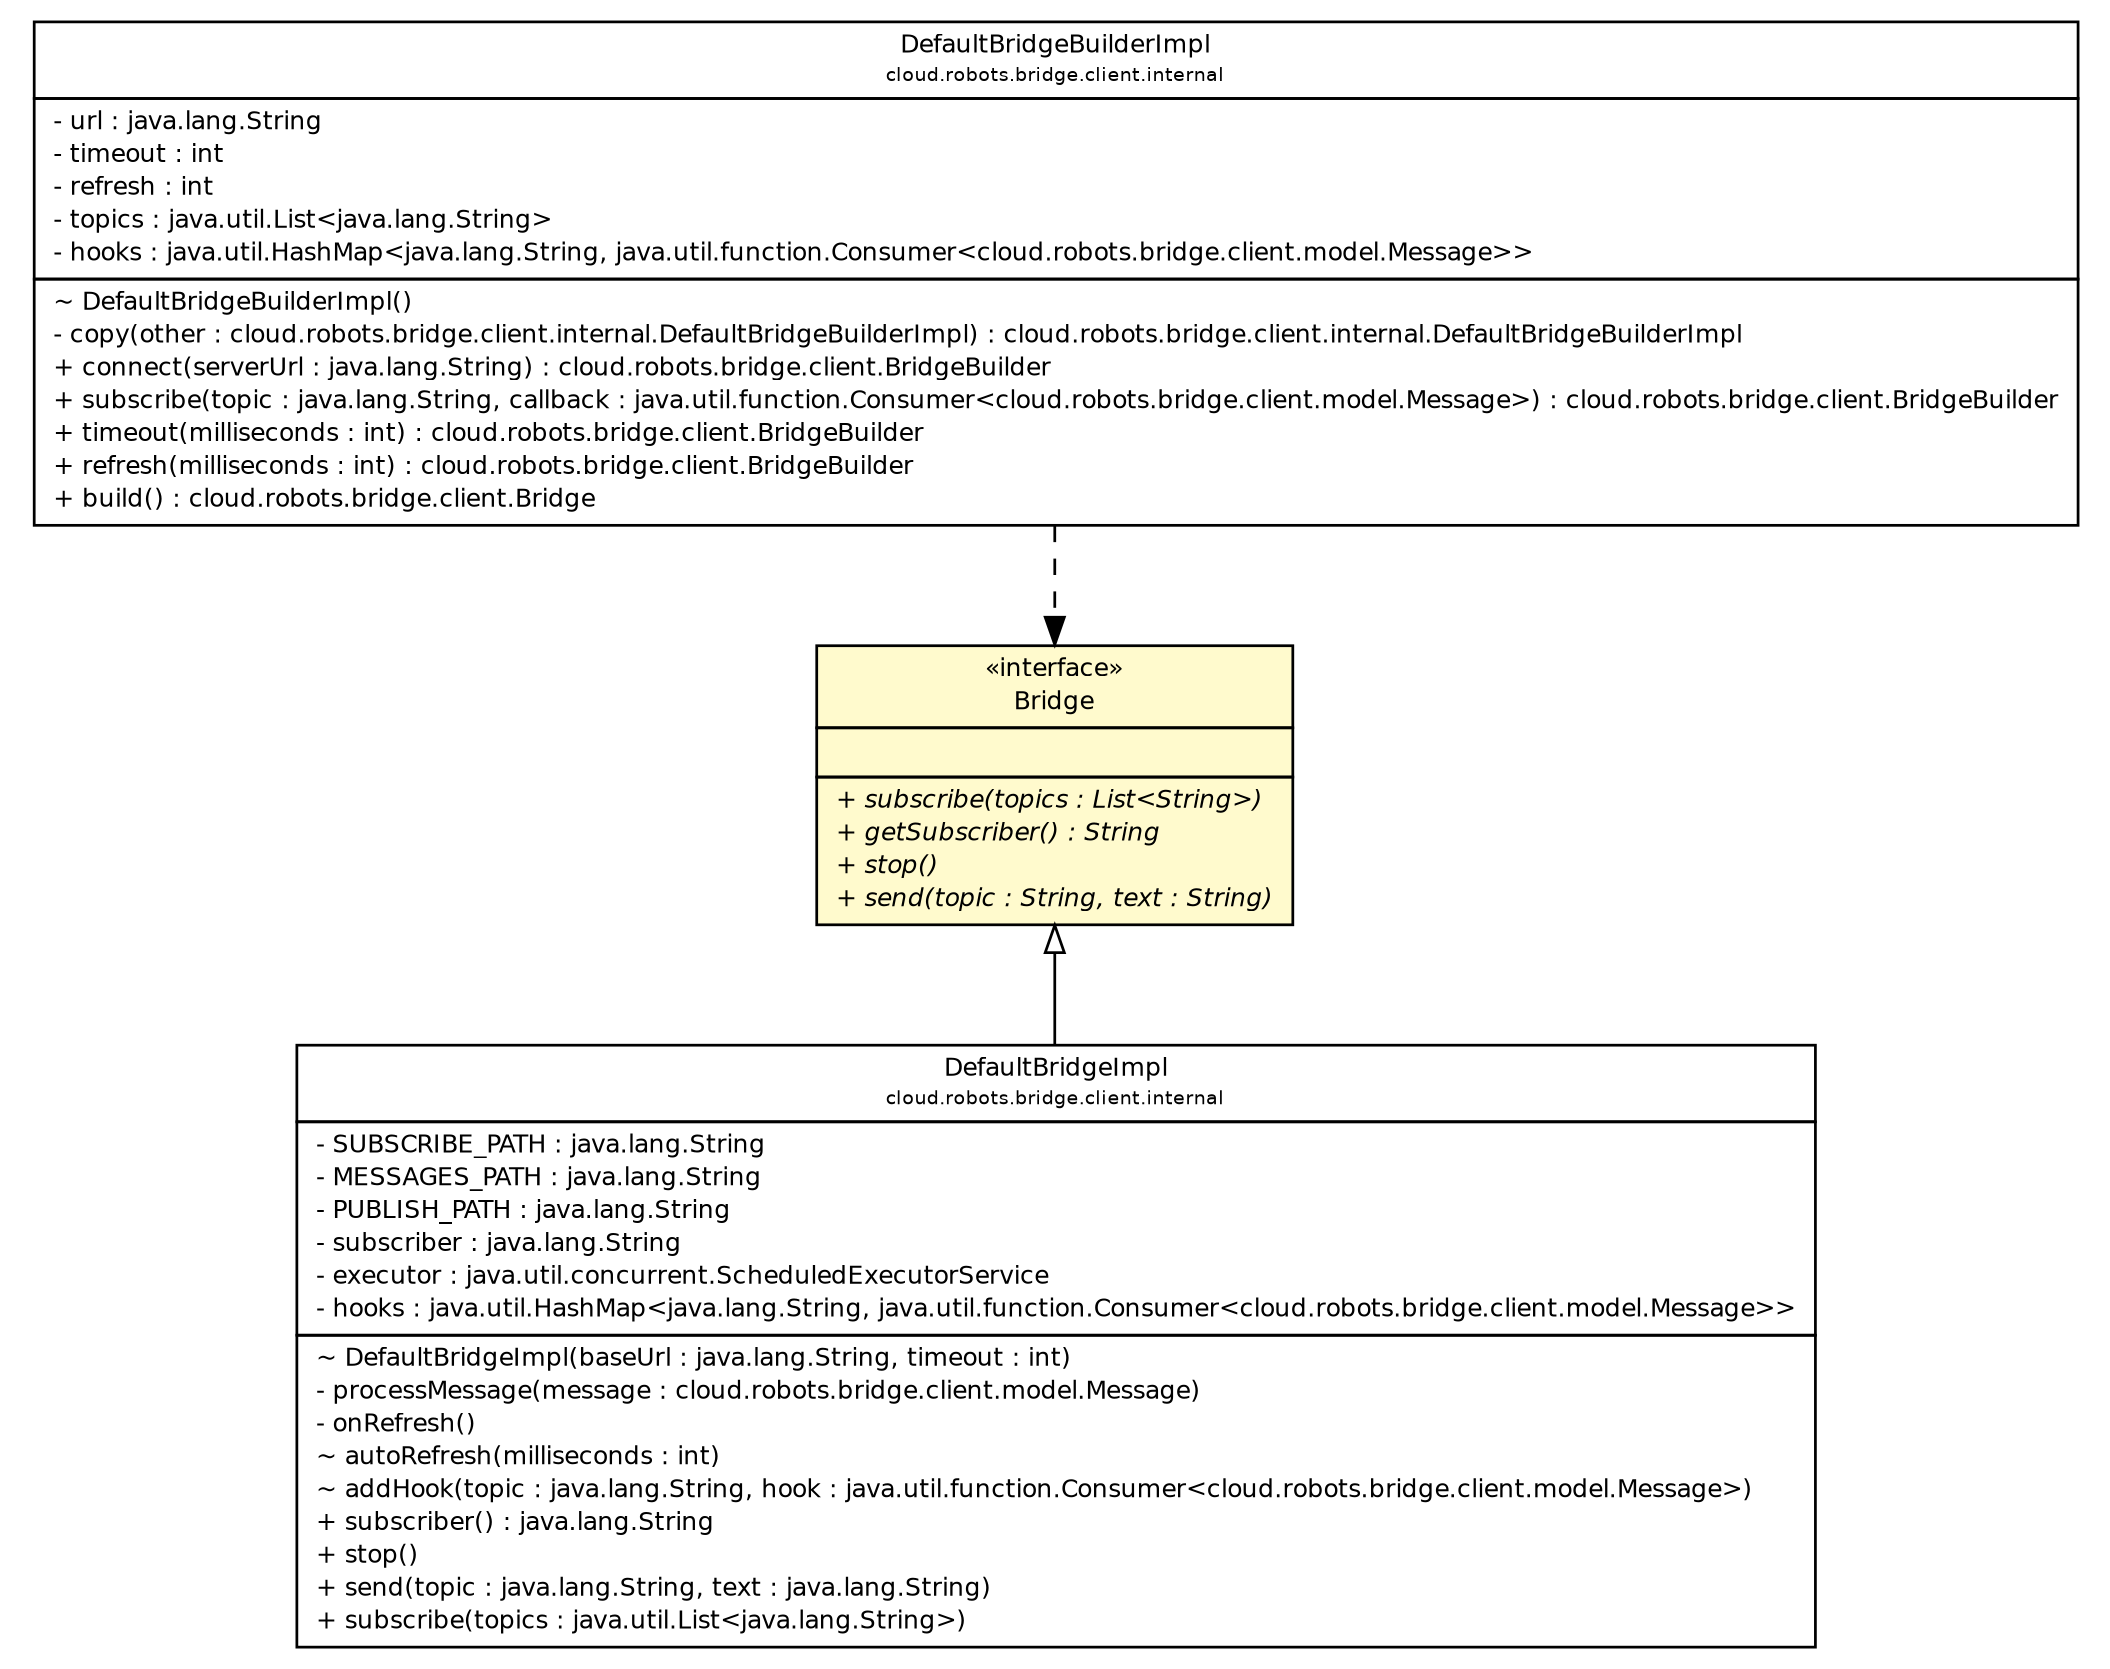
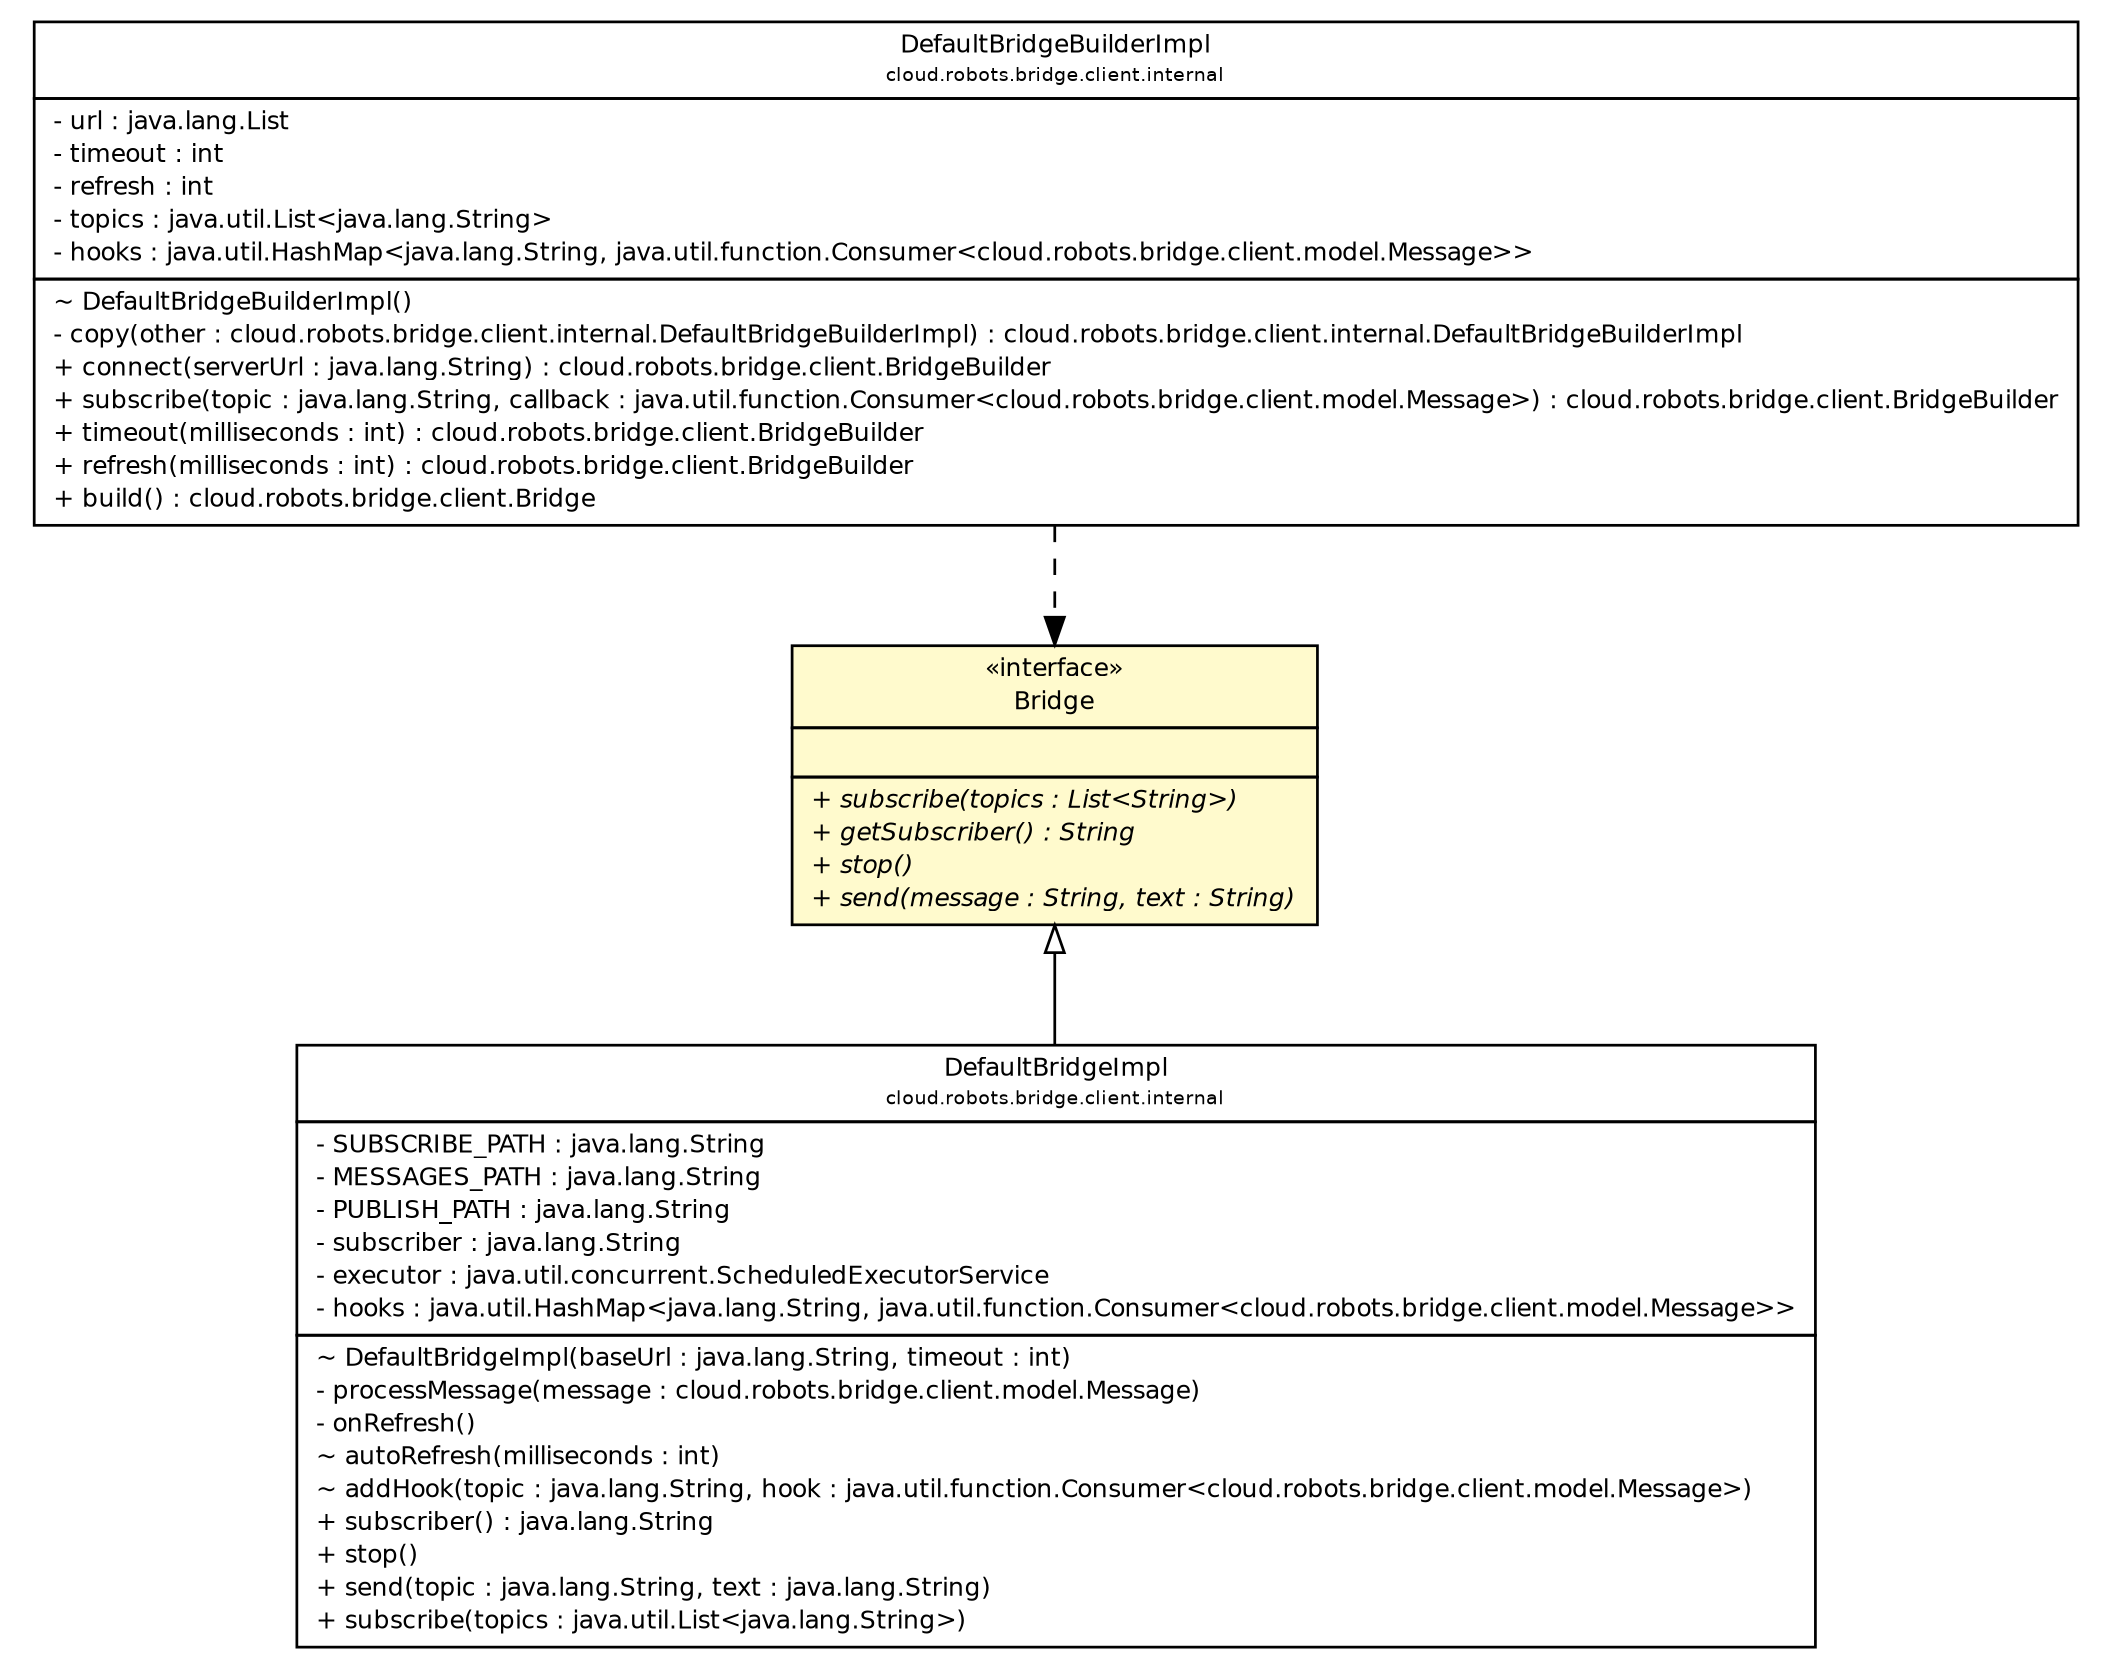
(189, 122) -> (172, 122)
(1055, 899) -> (1055, 899)
